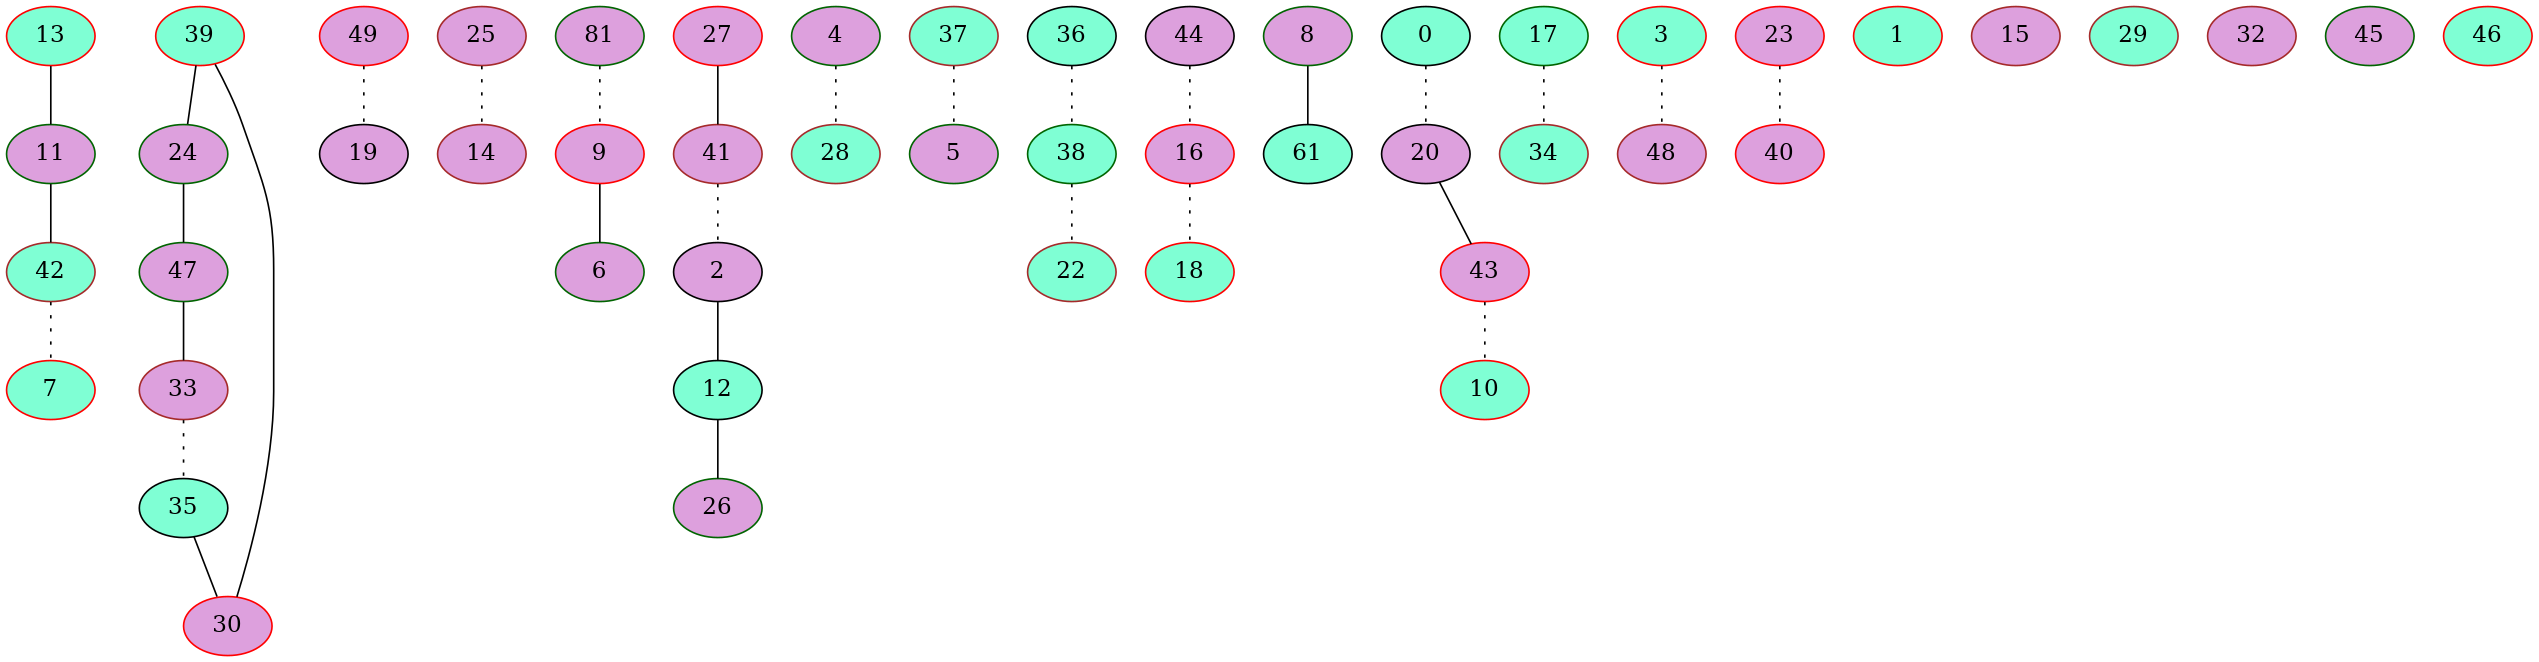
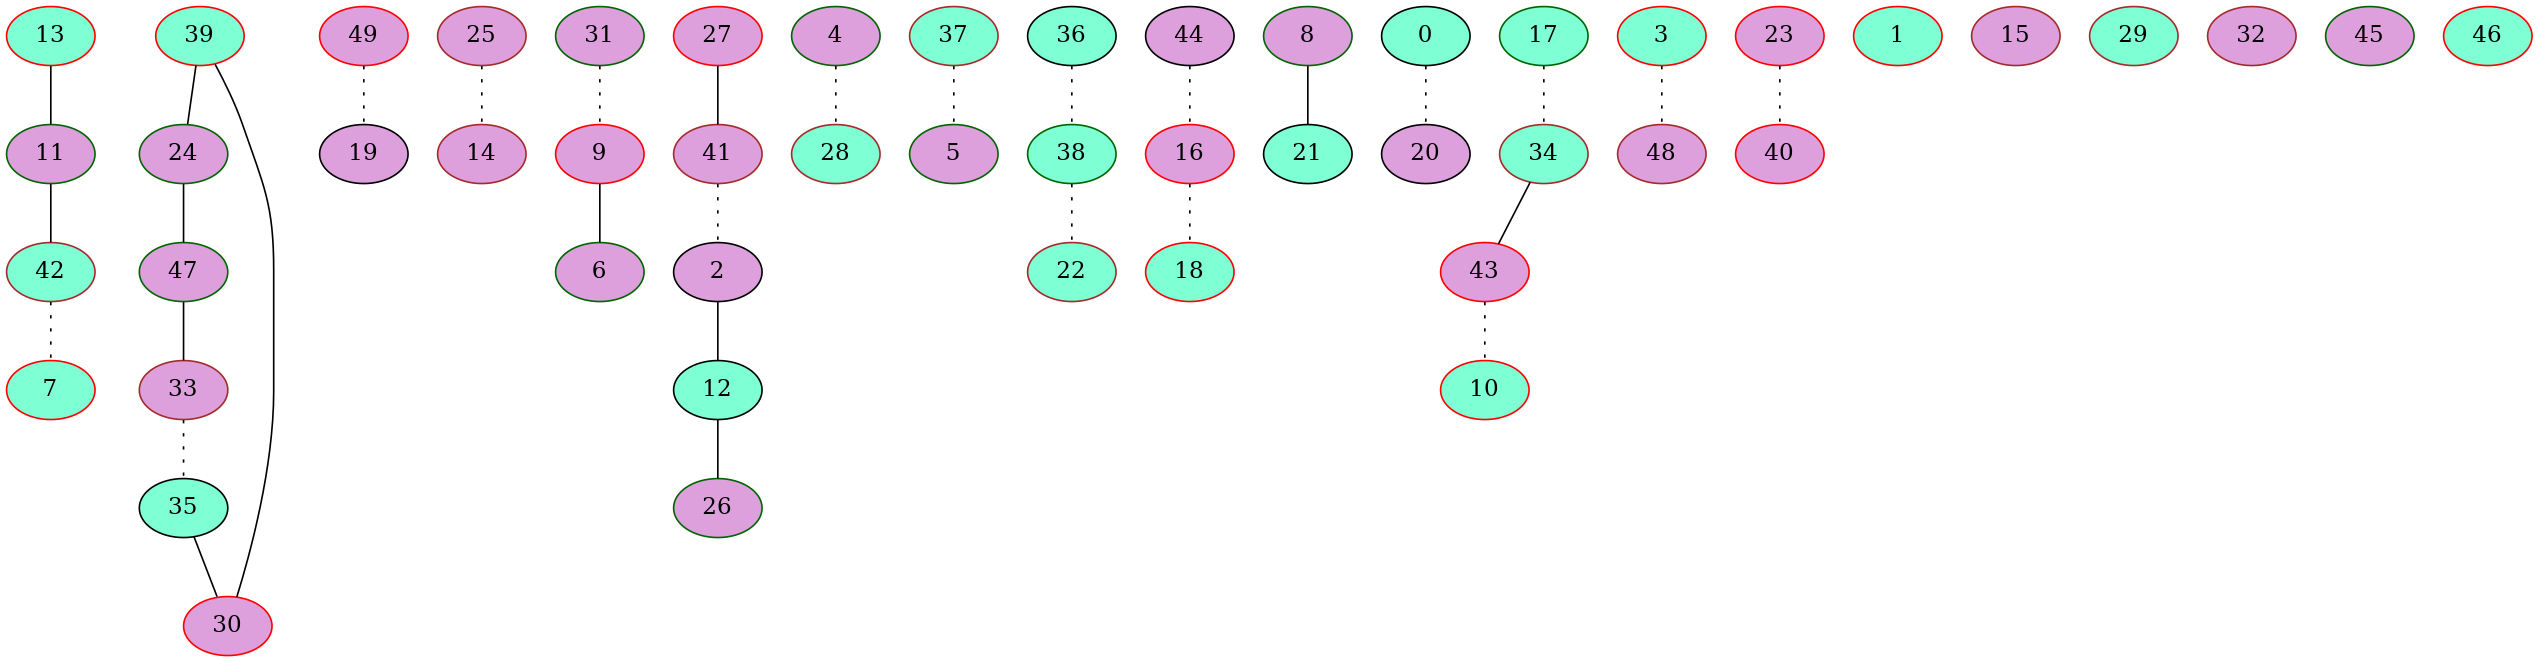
(600, 36) -> (600, 36)
(1308, 154) -> (1308, 154)
(1455, 213) -> (1514, 213)
